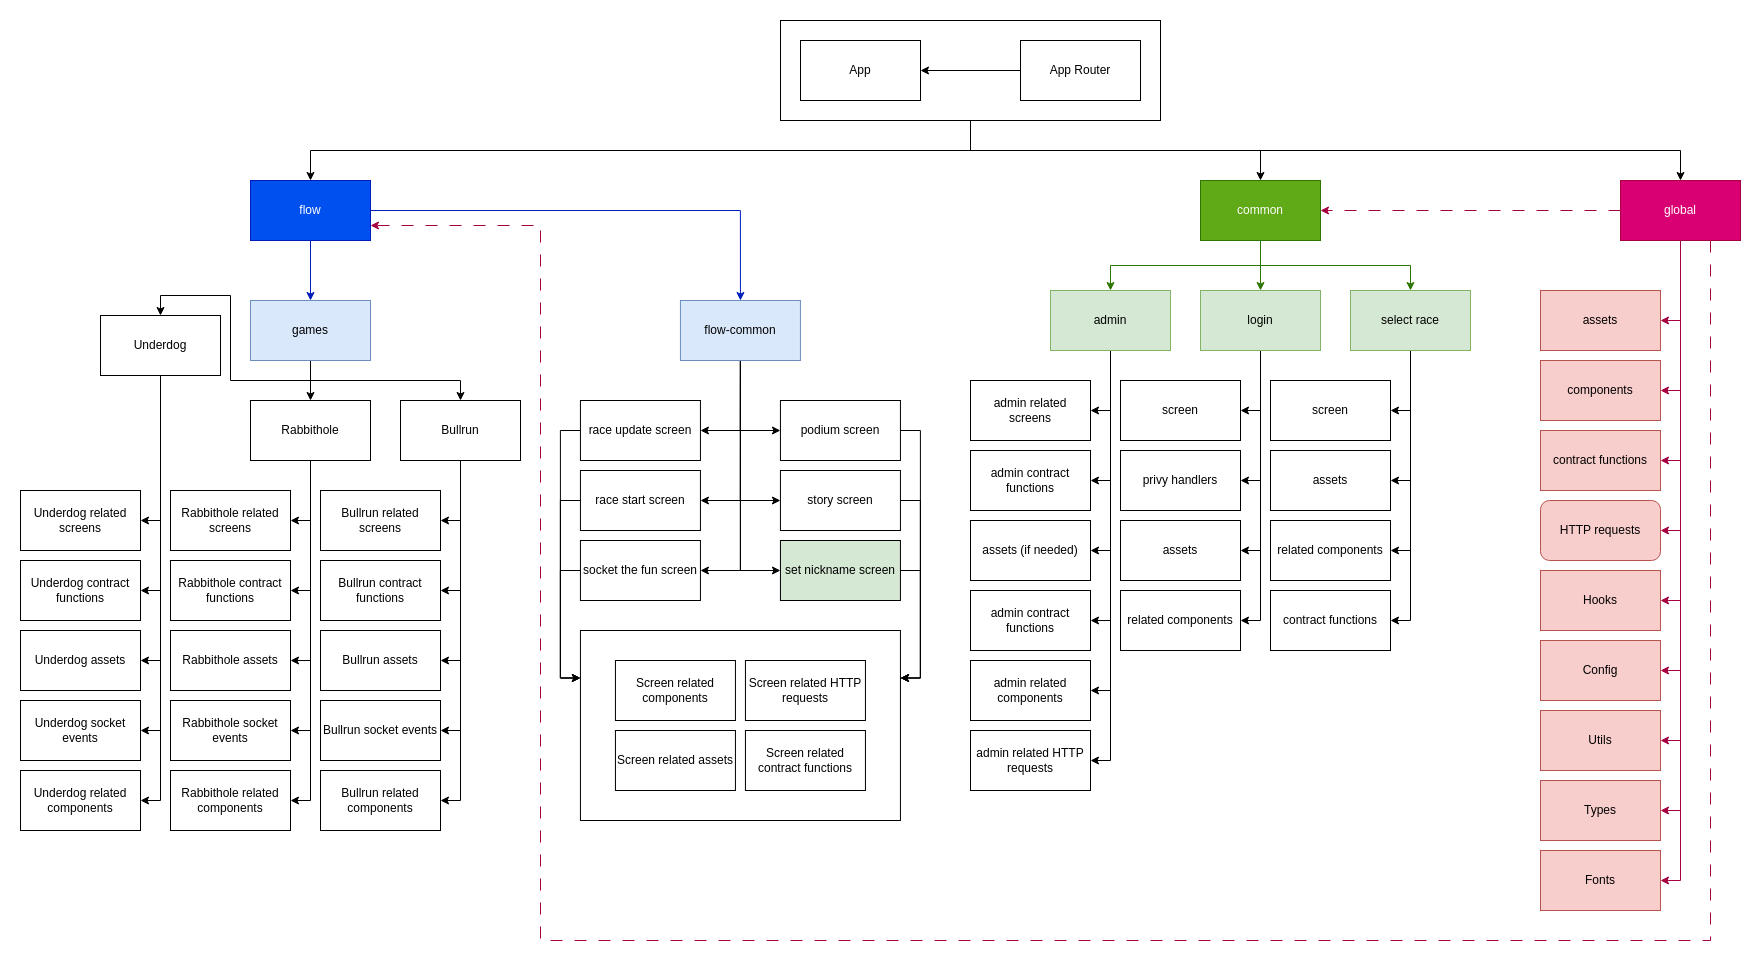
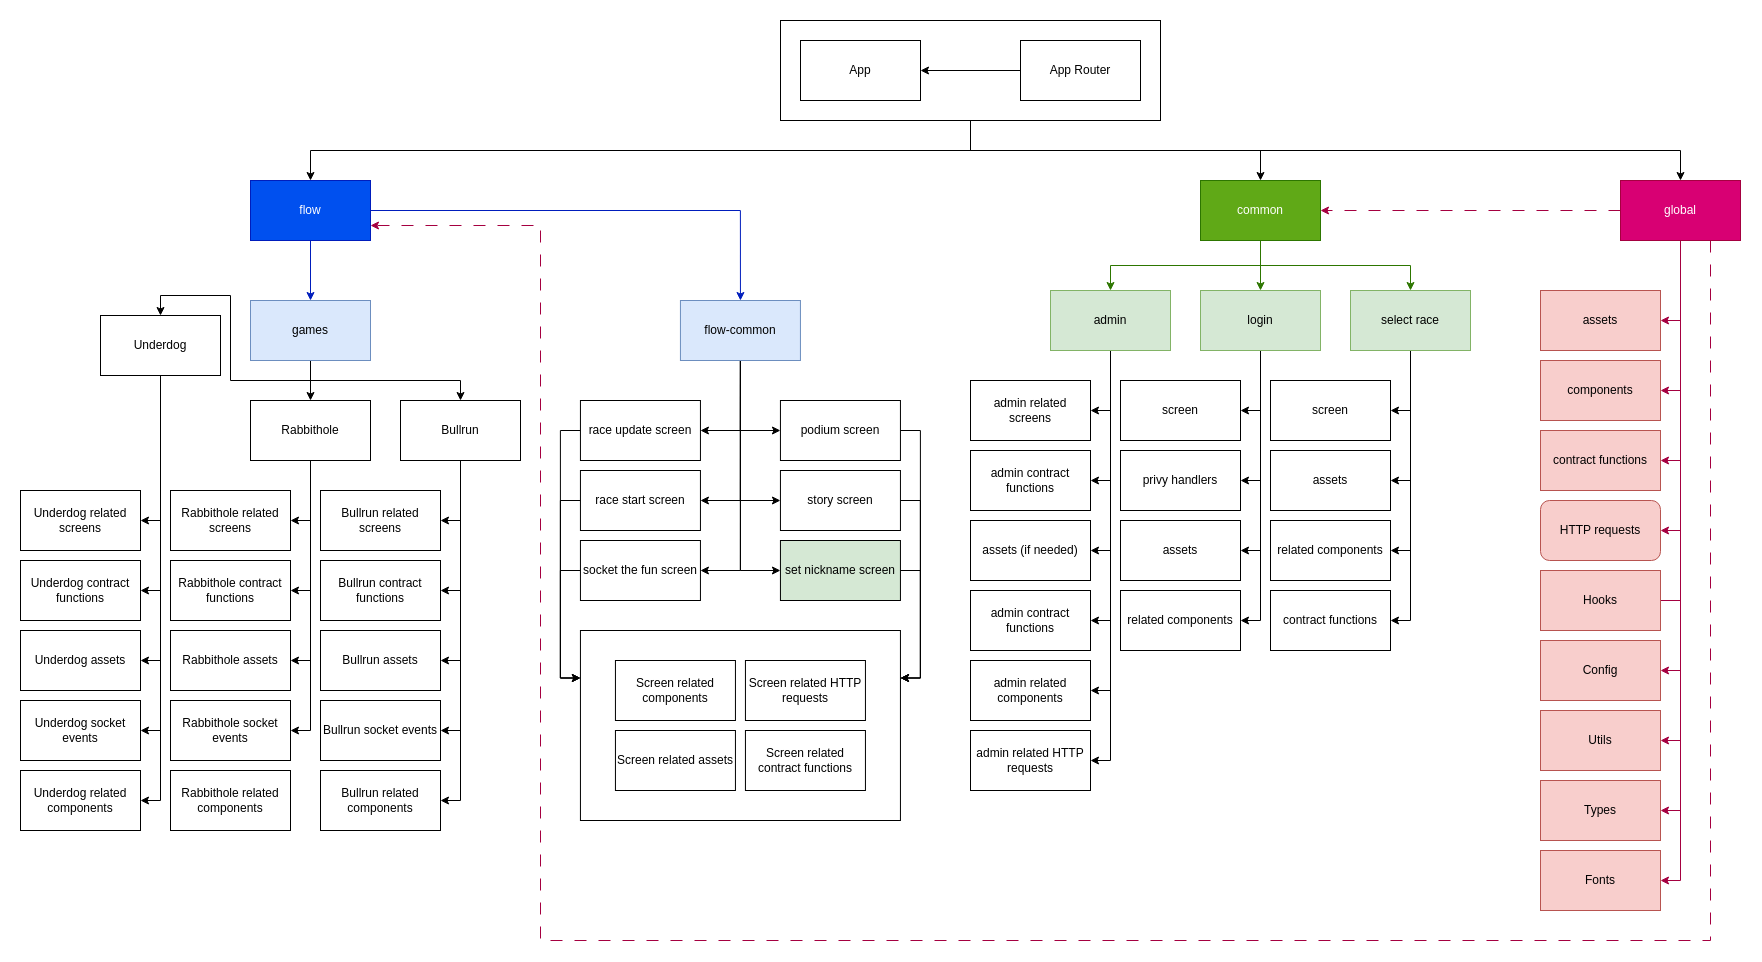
(1668, 601) -> (1666, 601)
(311, 773) -> none
